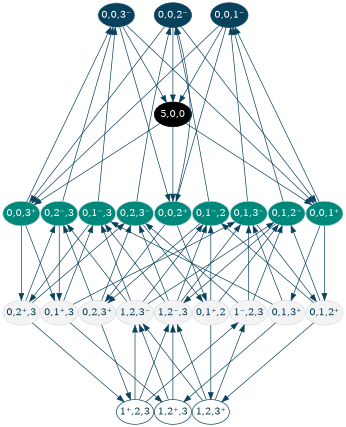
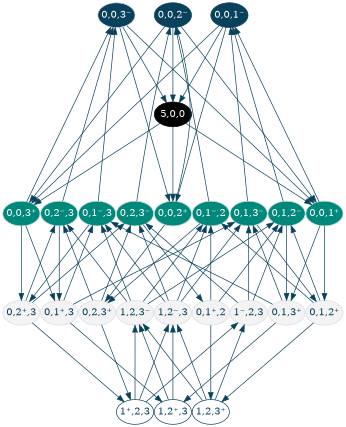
(189, 255) -> none
(232, 261) -> (287, 256)
